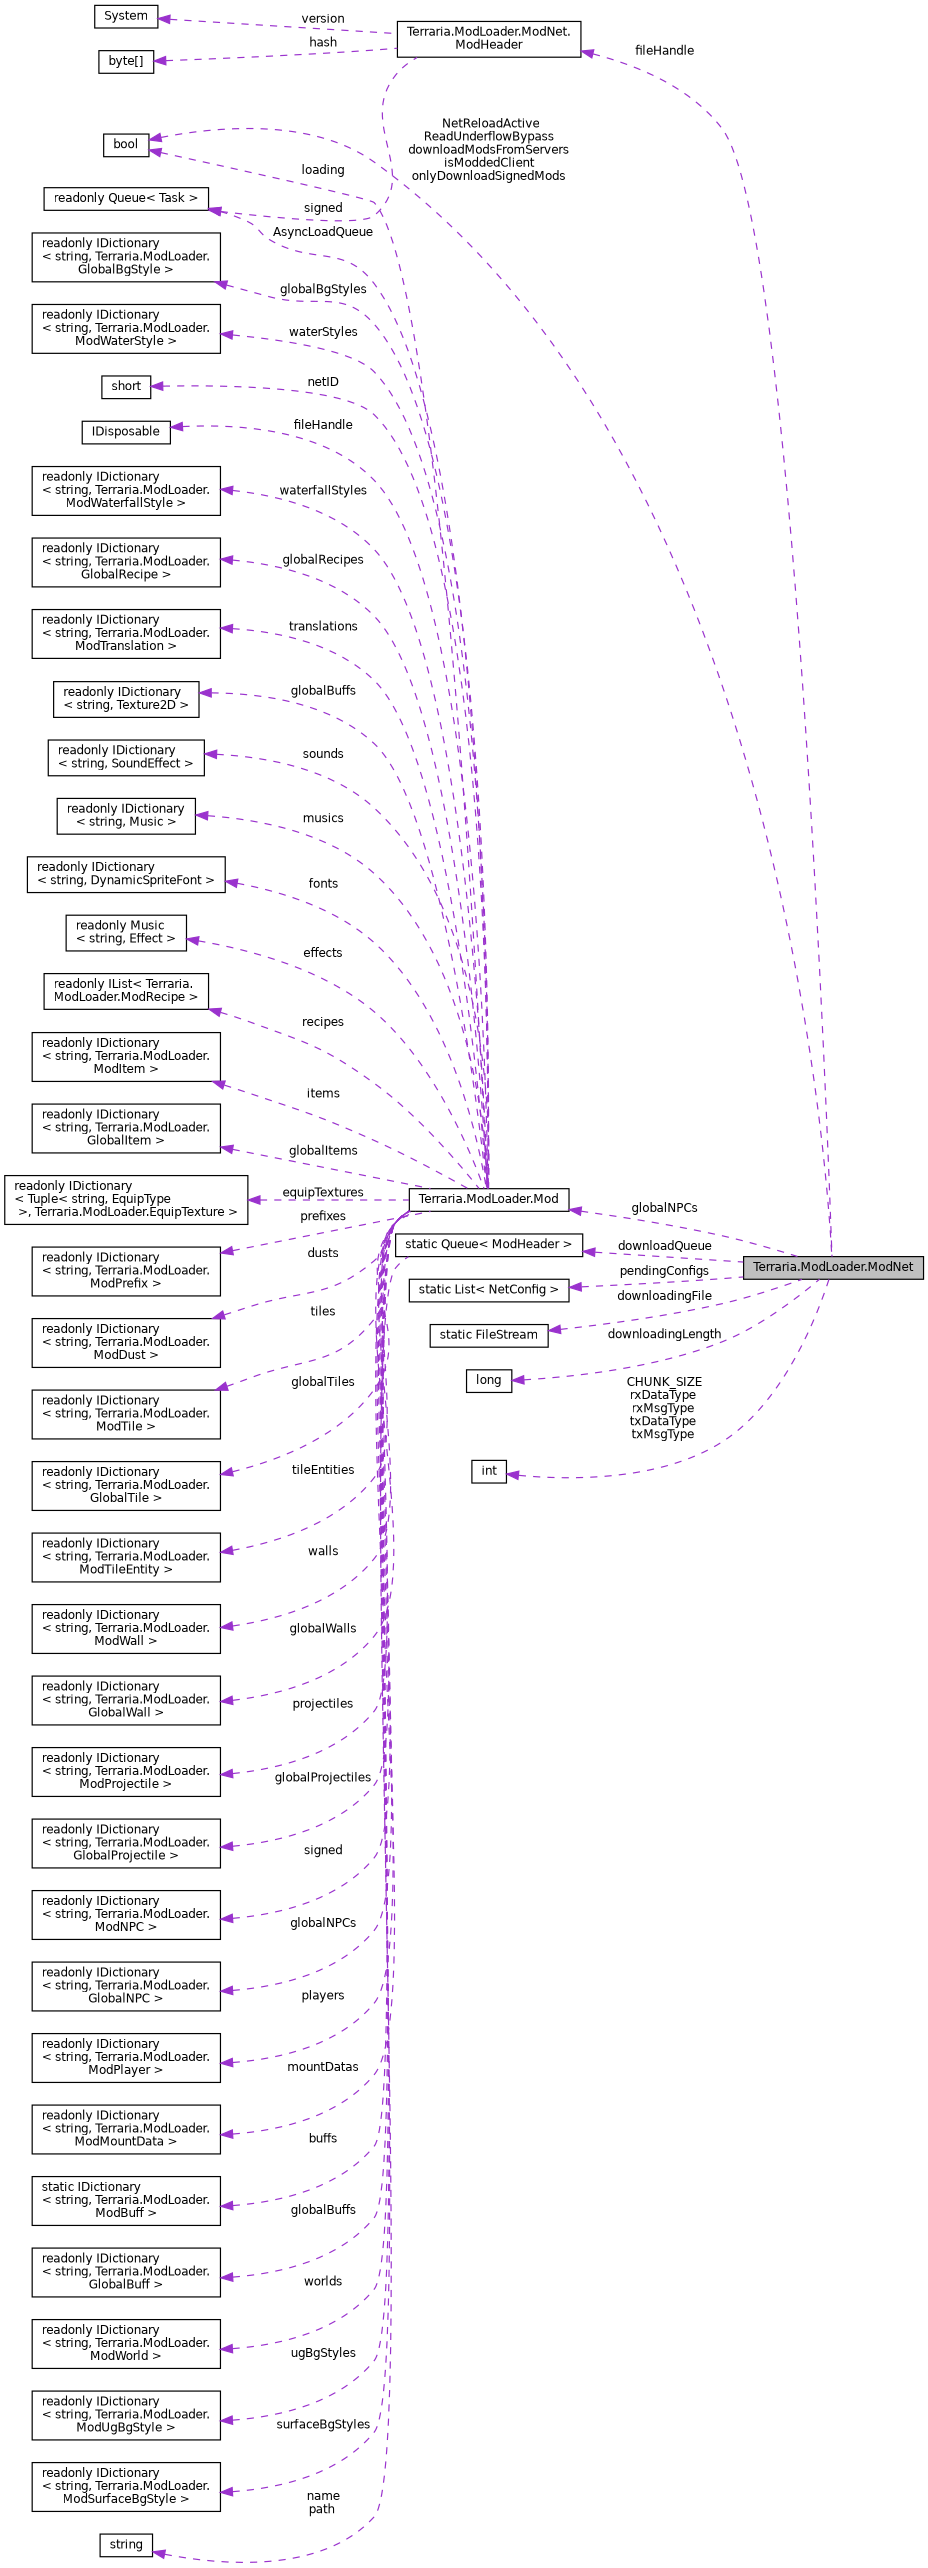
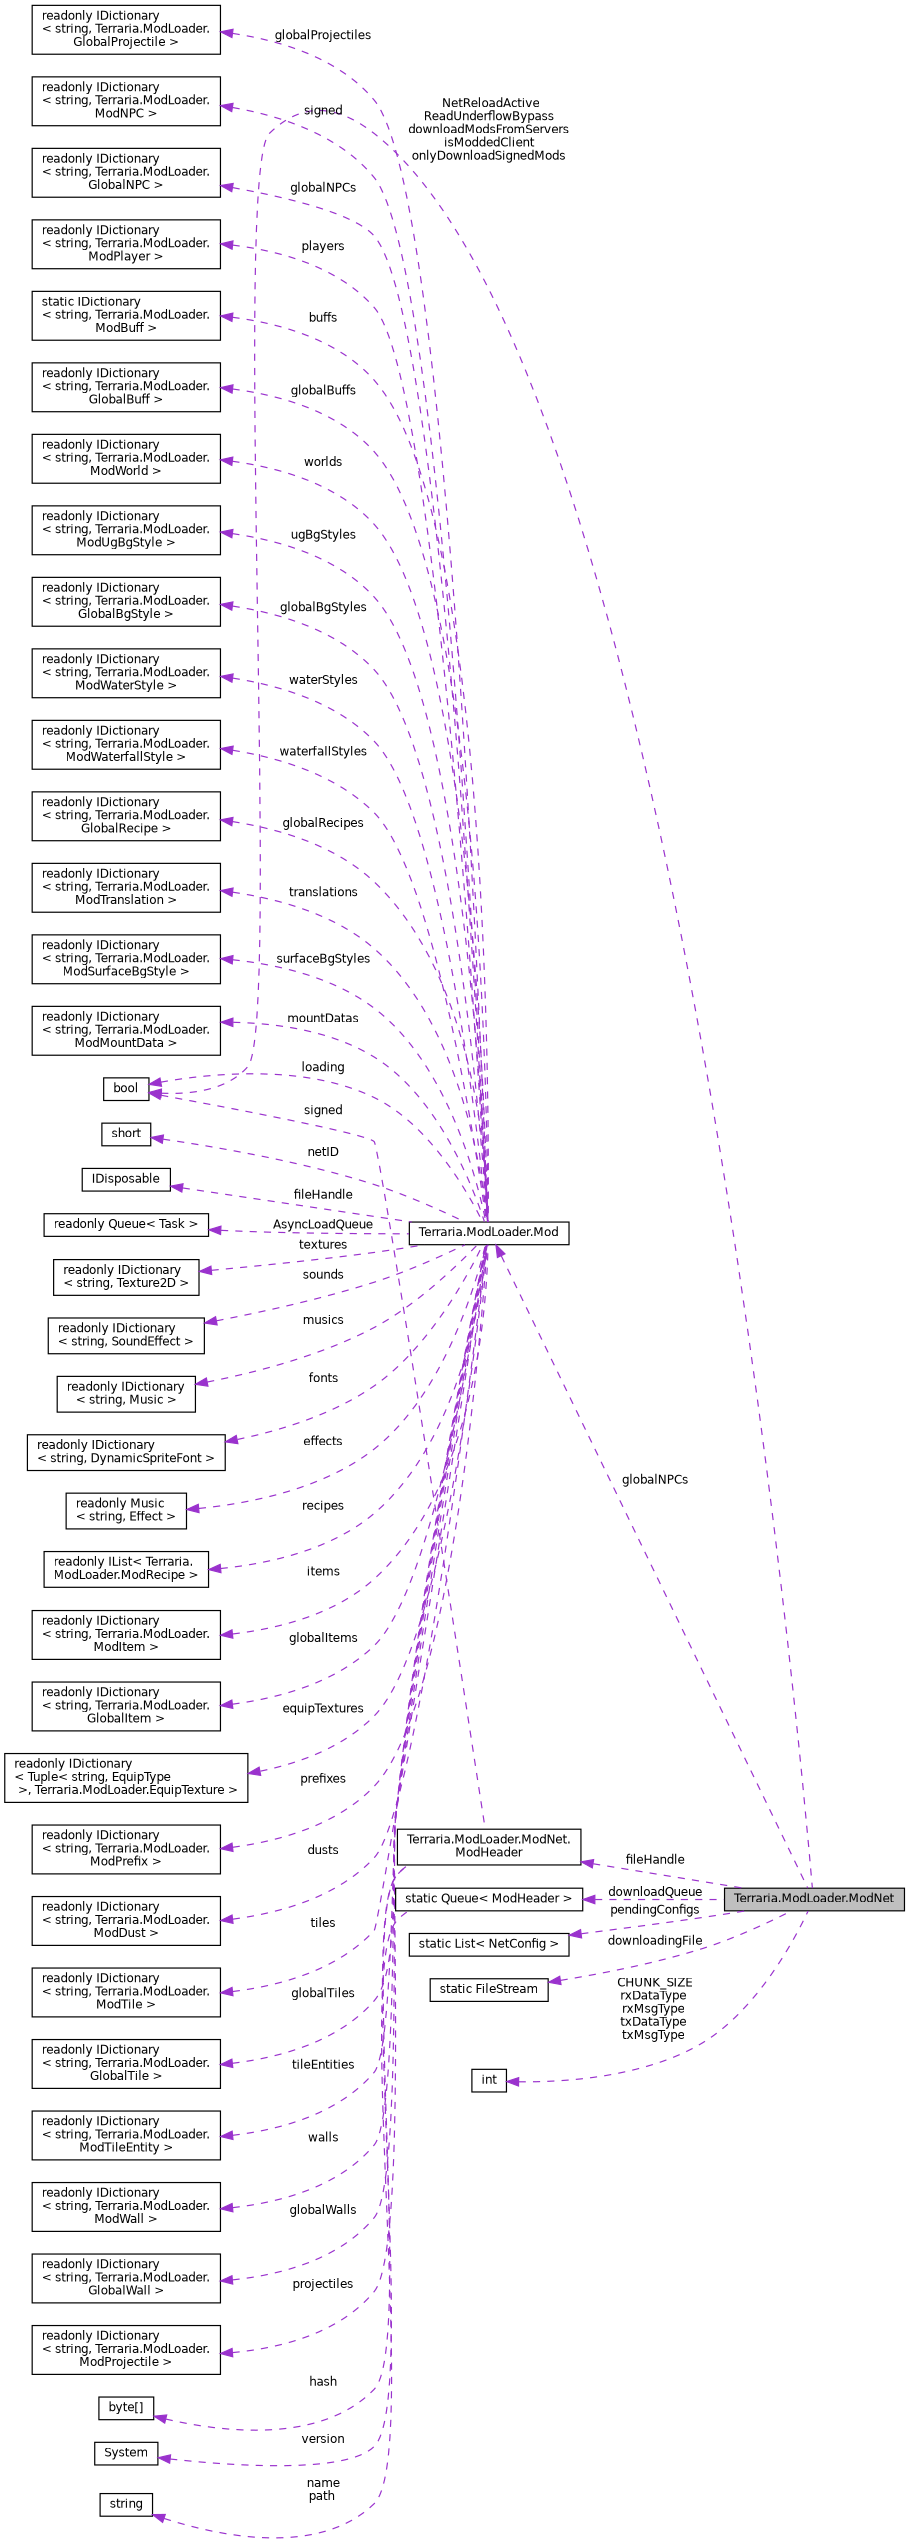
(387, 200) -> (415, 1377)
(322, 692) -> (322, 1246)
(489, 1381) -> none
